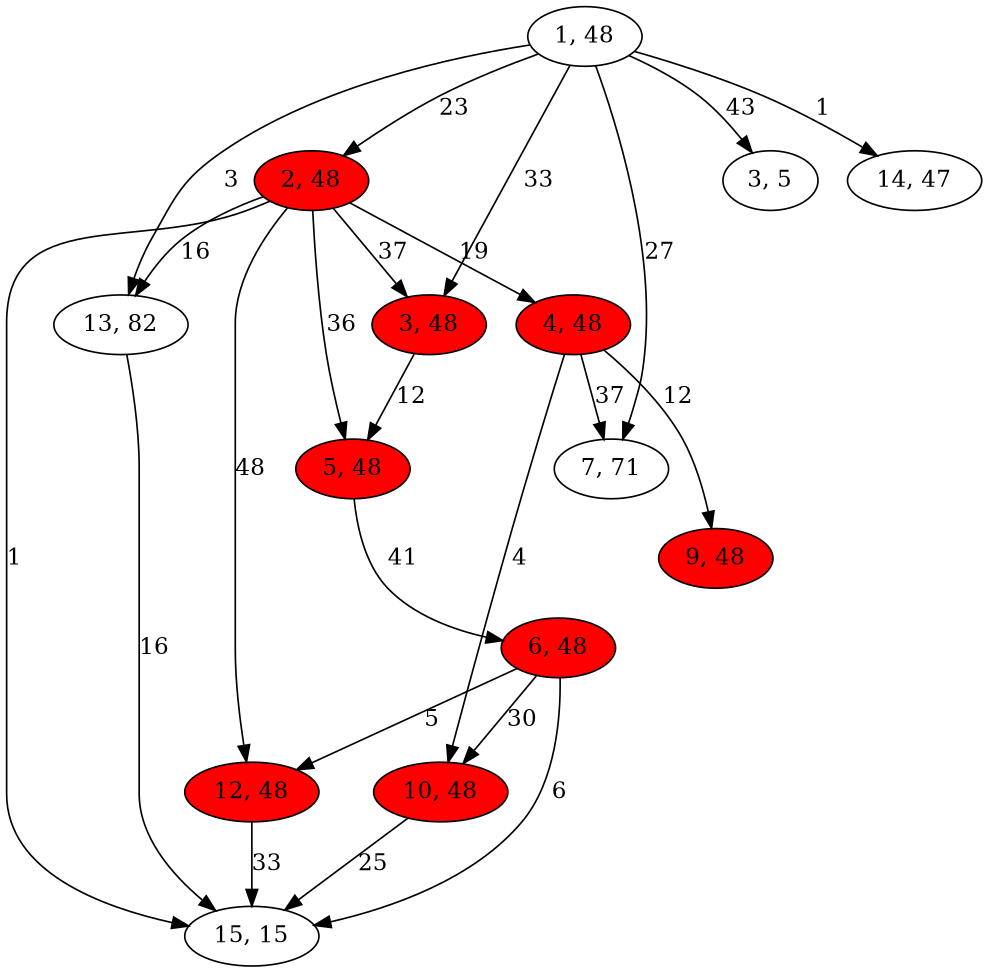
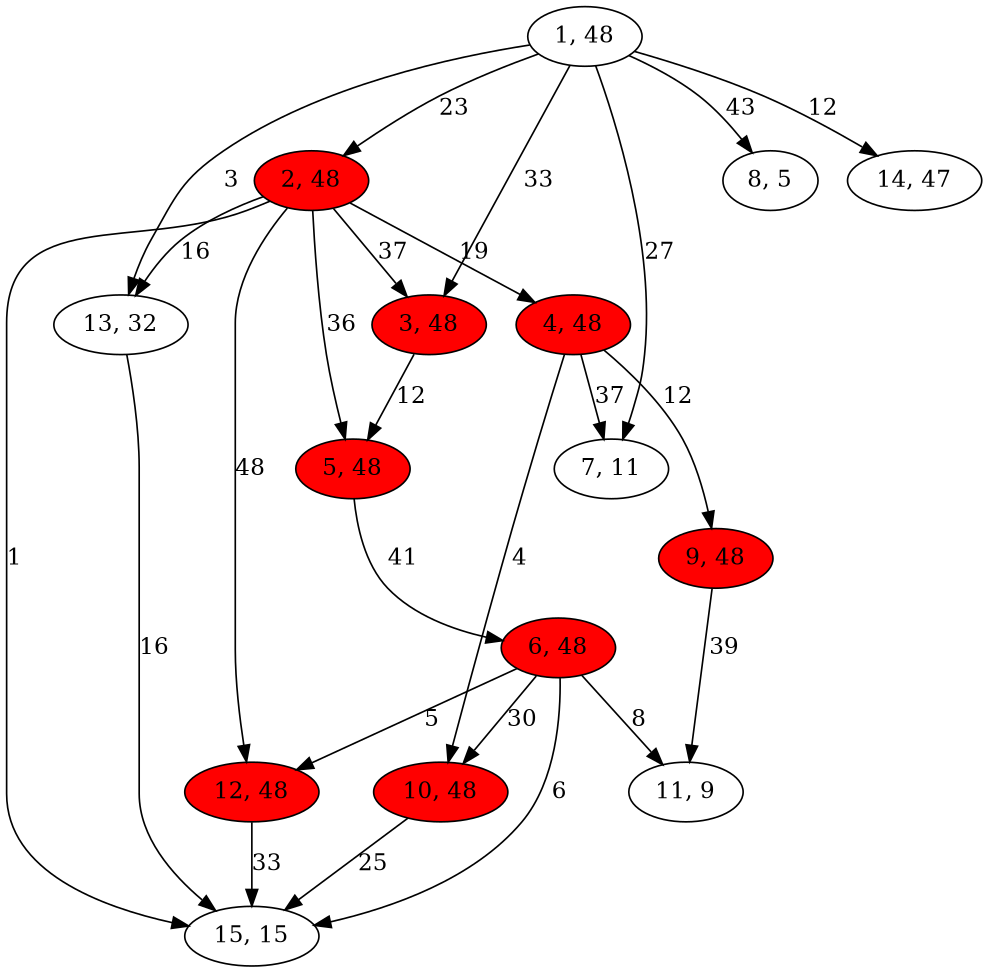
(824, 109) -> (824, 109)
(770, 181) -> (770, 181)
(121, 325) -> (121, 325)
(611, 469) -> (611, 469)
none -> (686, 792)
